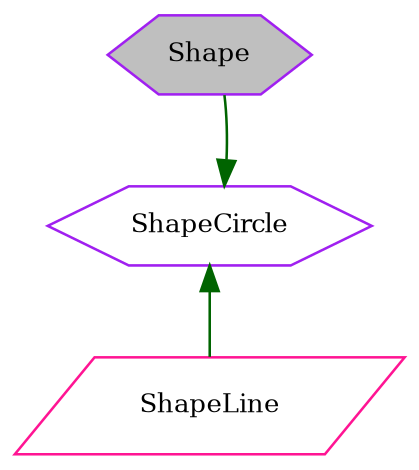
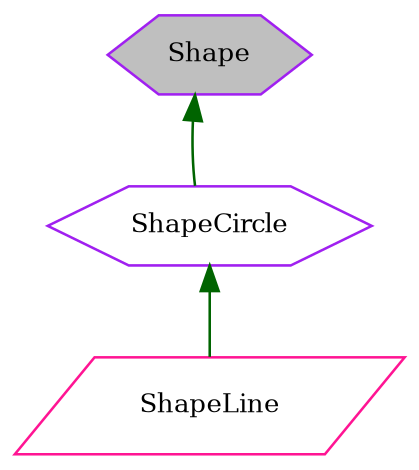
(227, 127) -> (193, 153)
